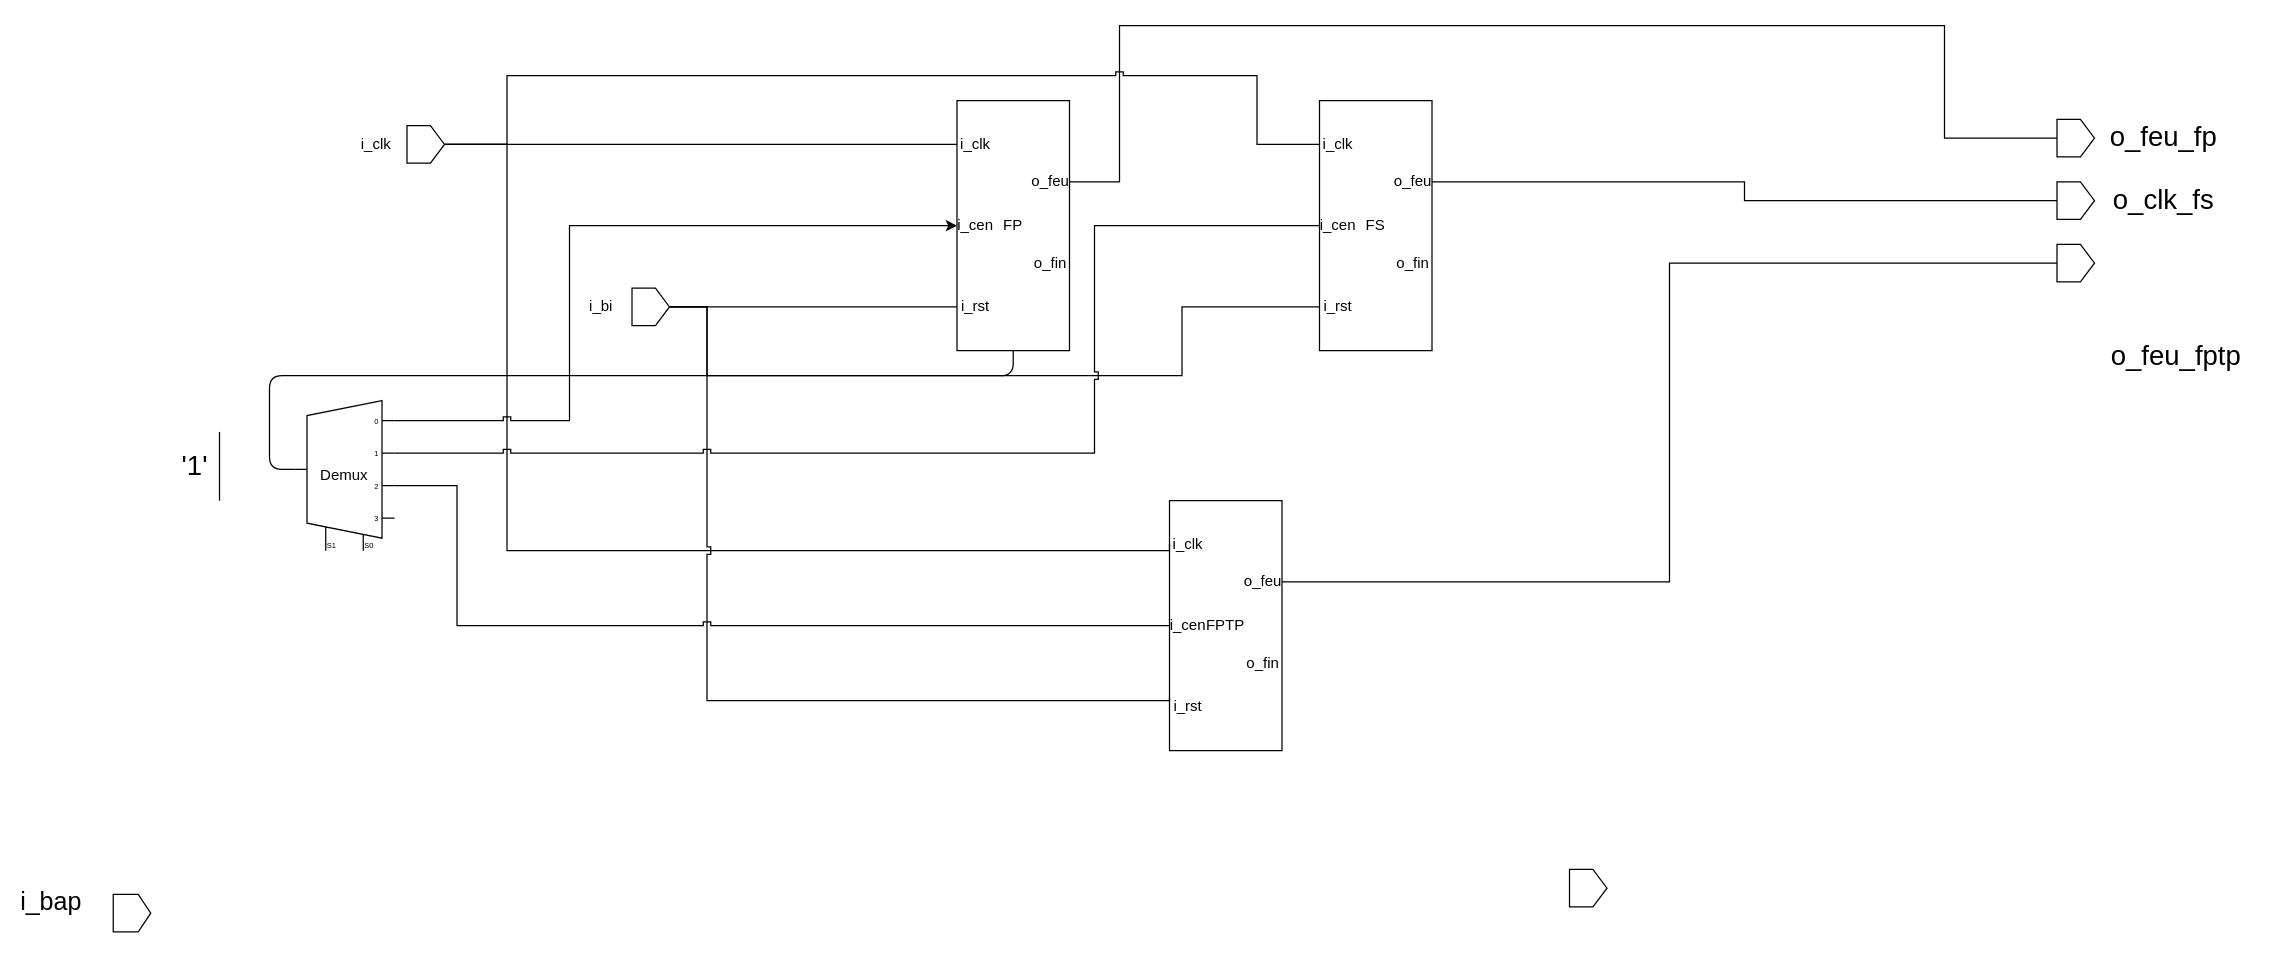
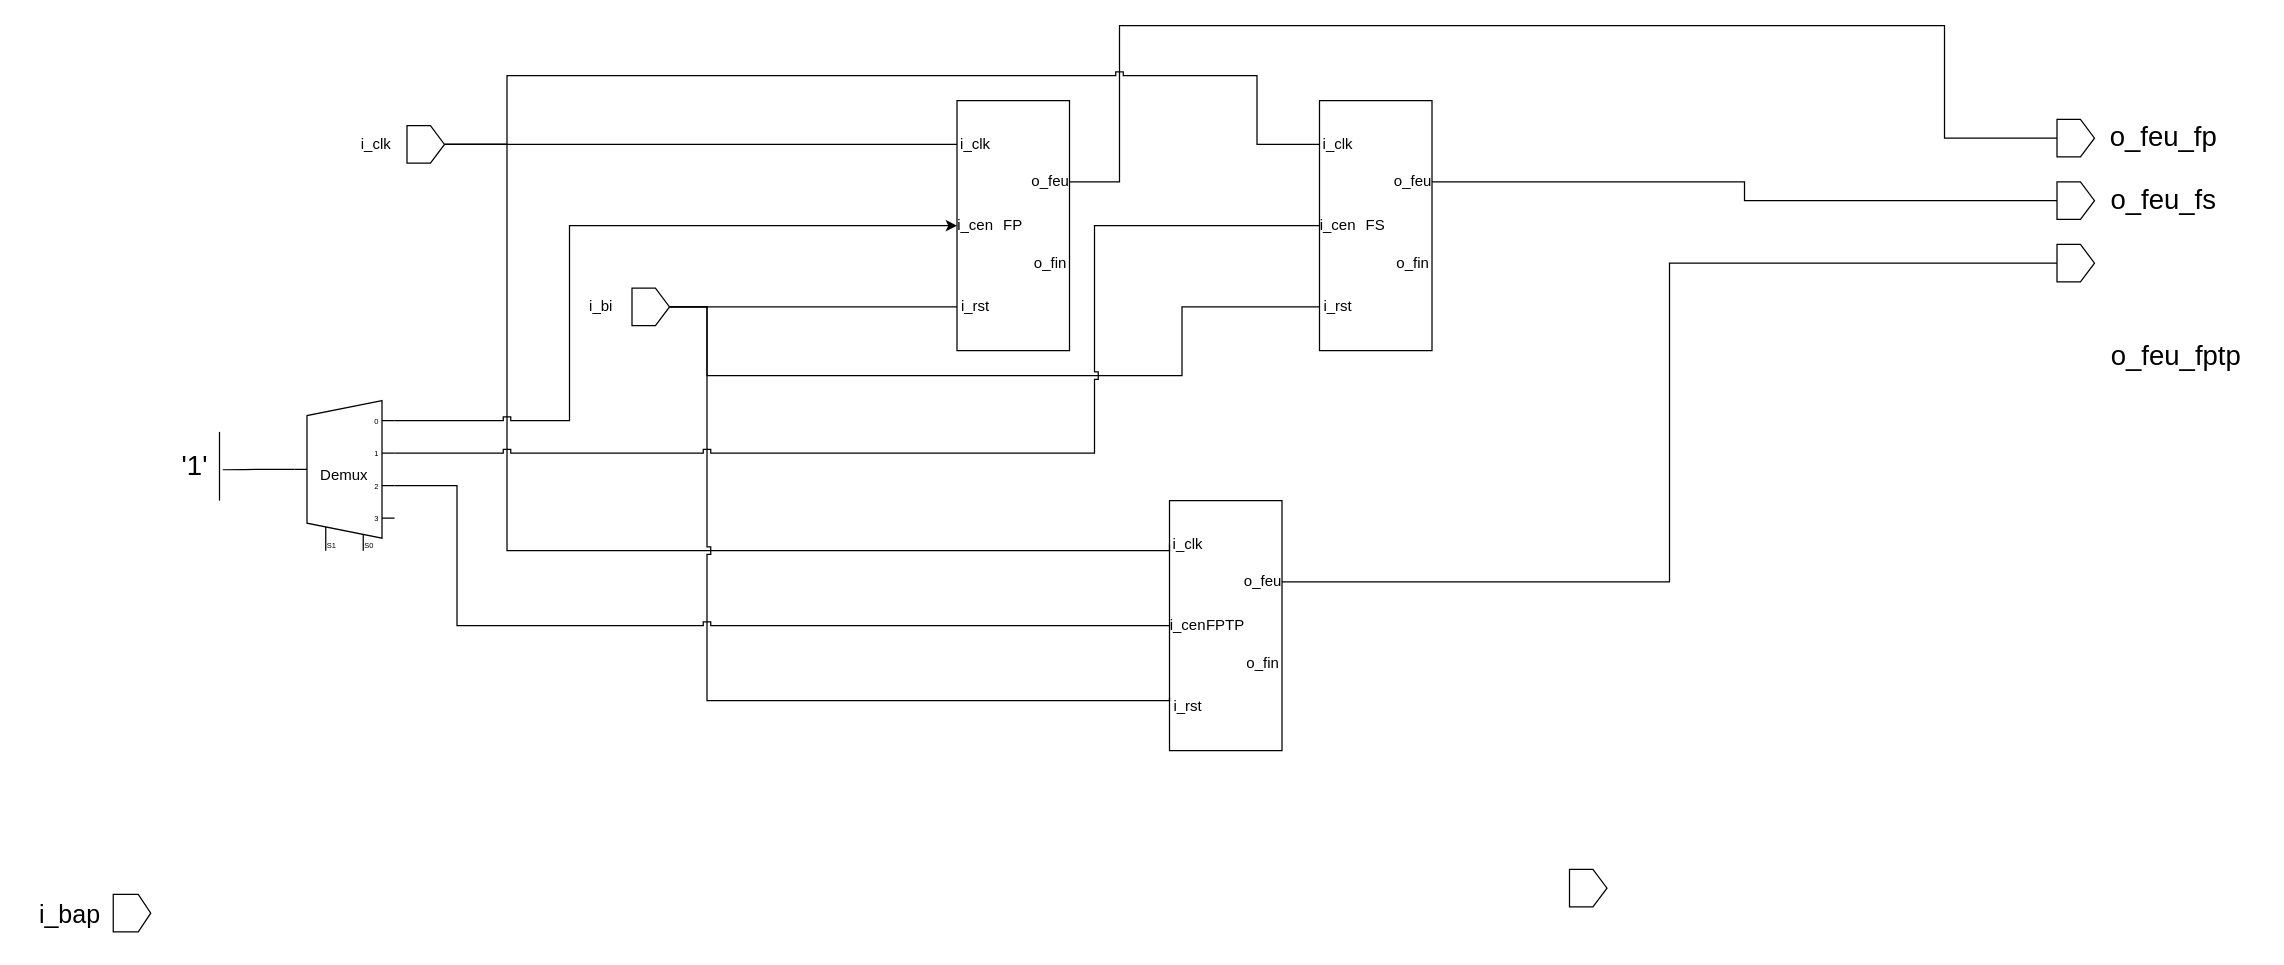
(2164, 201) -> (2164, 201)
(446, 376) -> (251, 469)
(51, 901) -> (69, 913)
